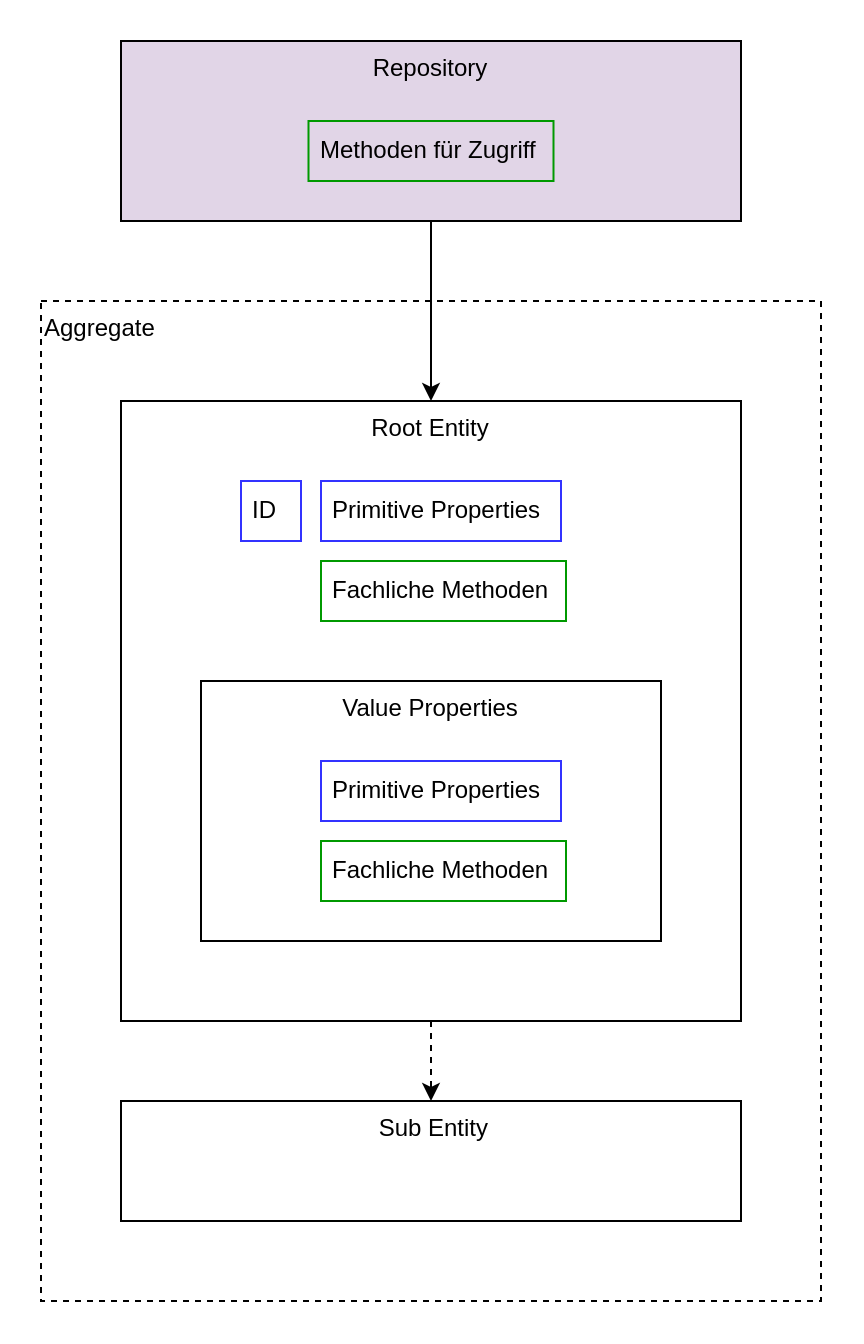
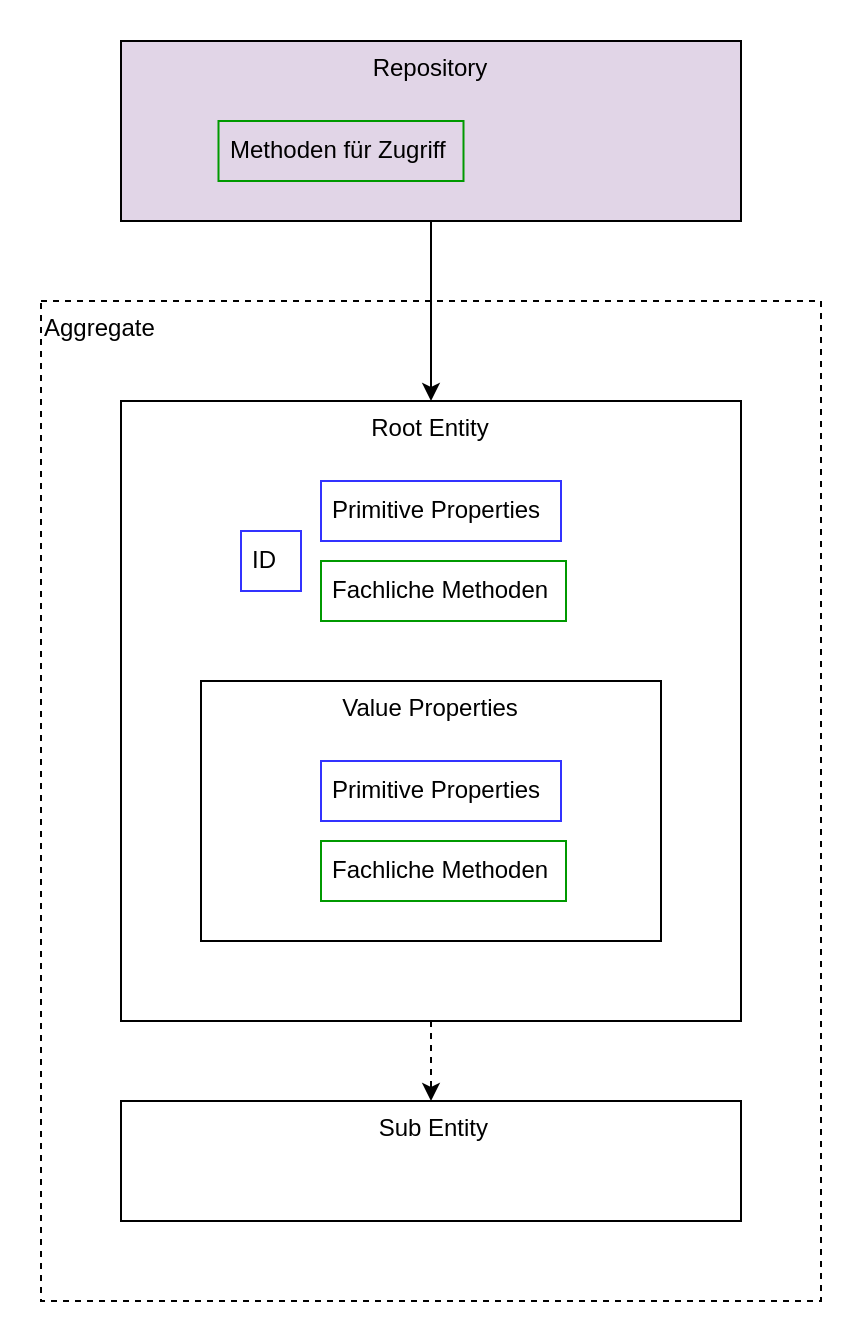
(431, 151) -> (341, 151)
(271, 511) -> (271, 561)
